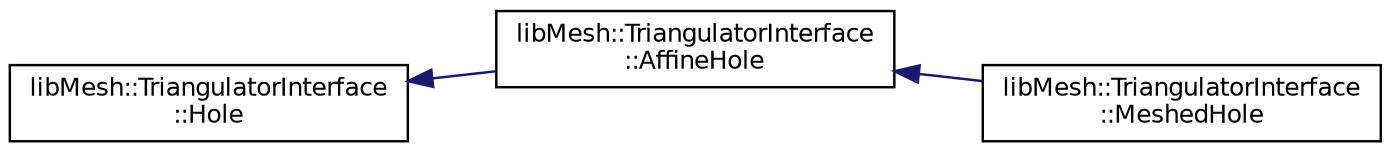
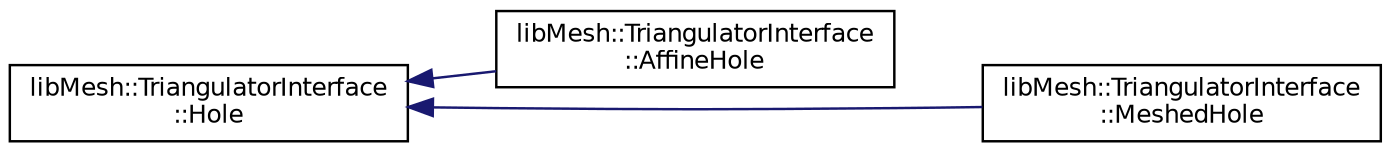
(951, 78) -> (708, 109)
